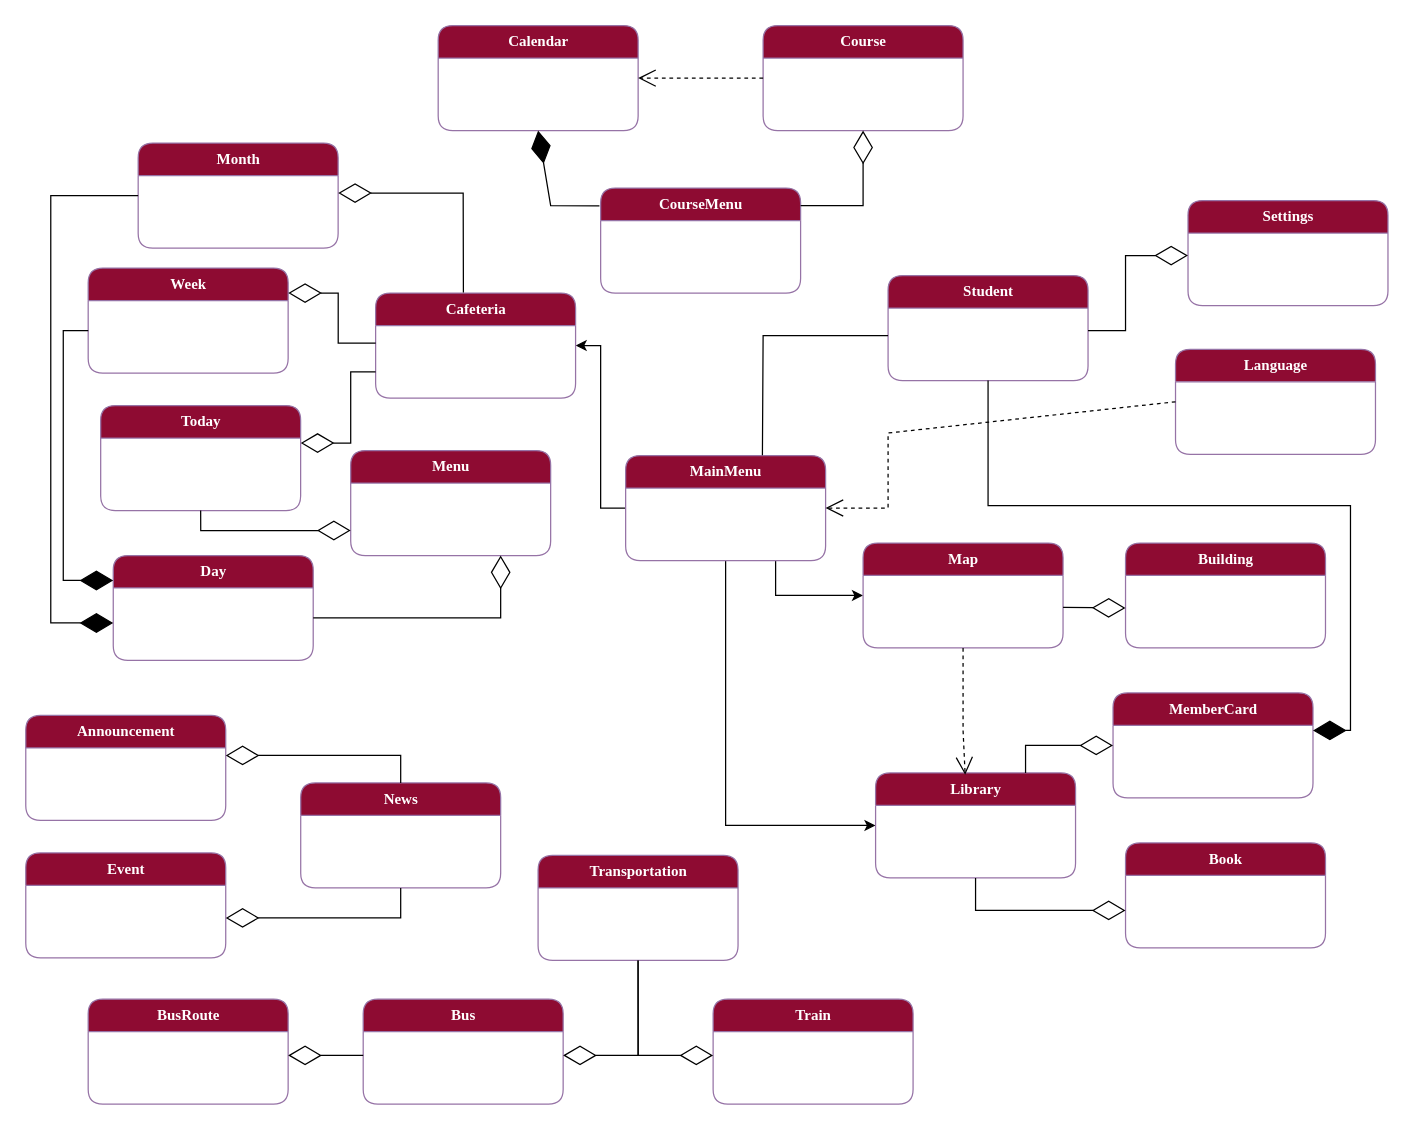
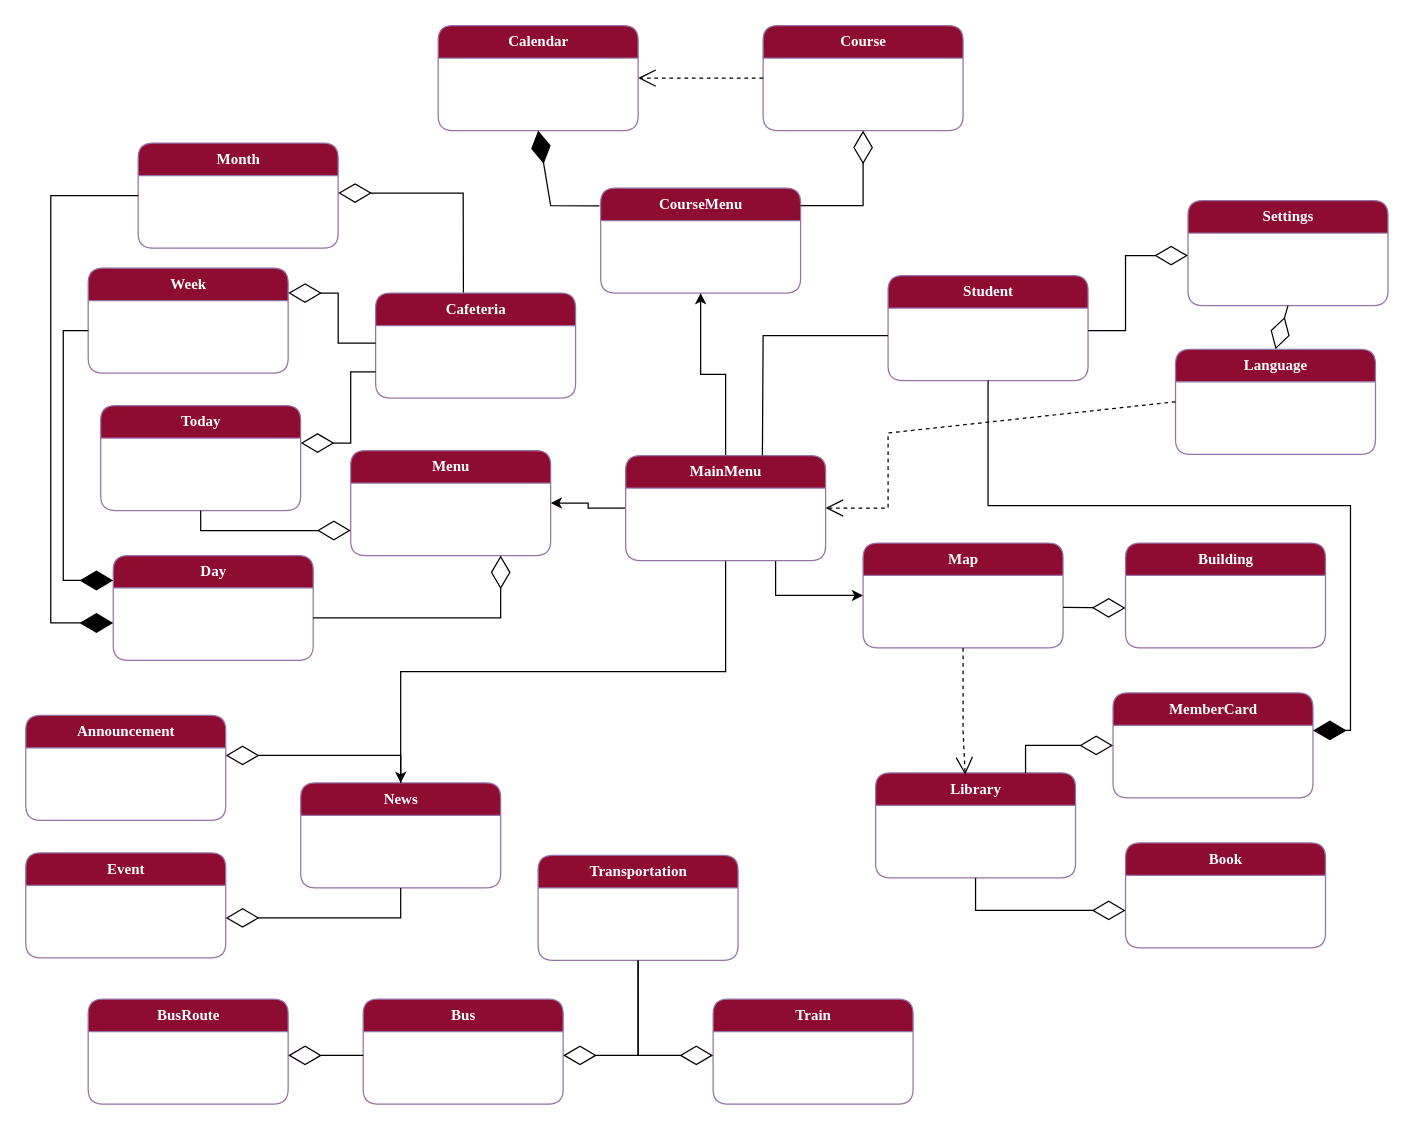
none -> (1286, 311)
none -> (718, 374)
(601, 419) -> (583, 503)
(726, 818) -> (524, 672)
